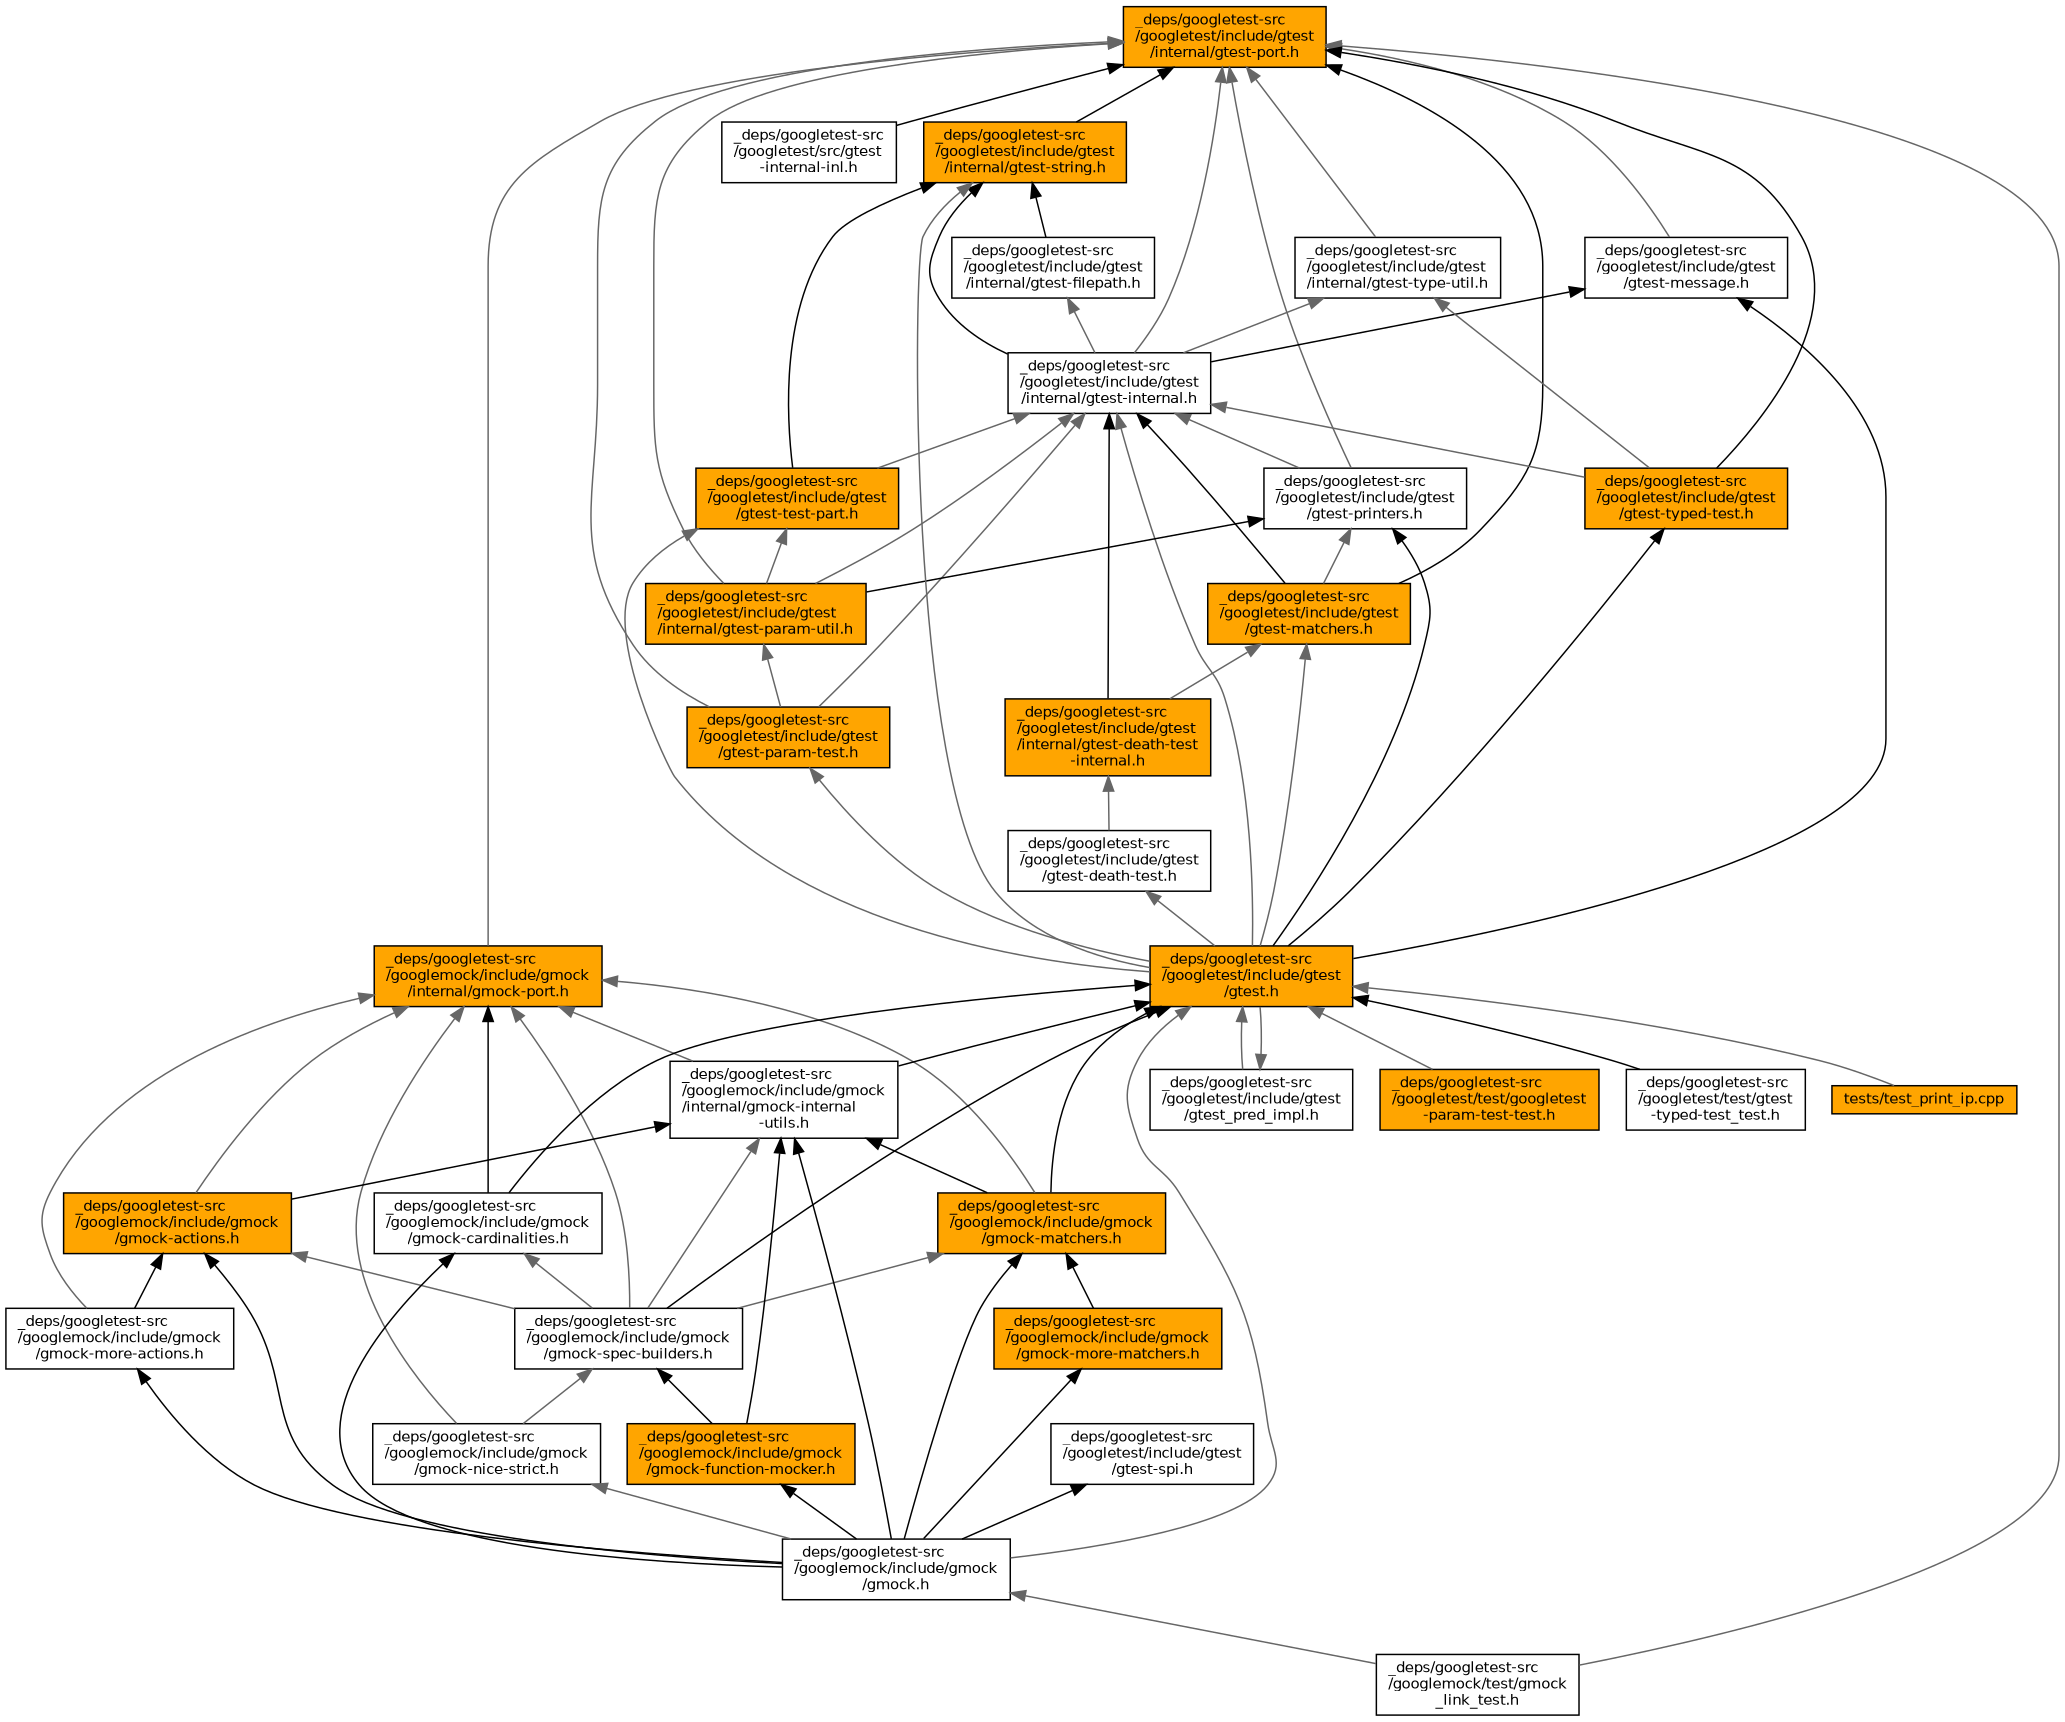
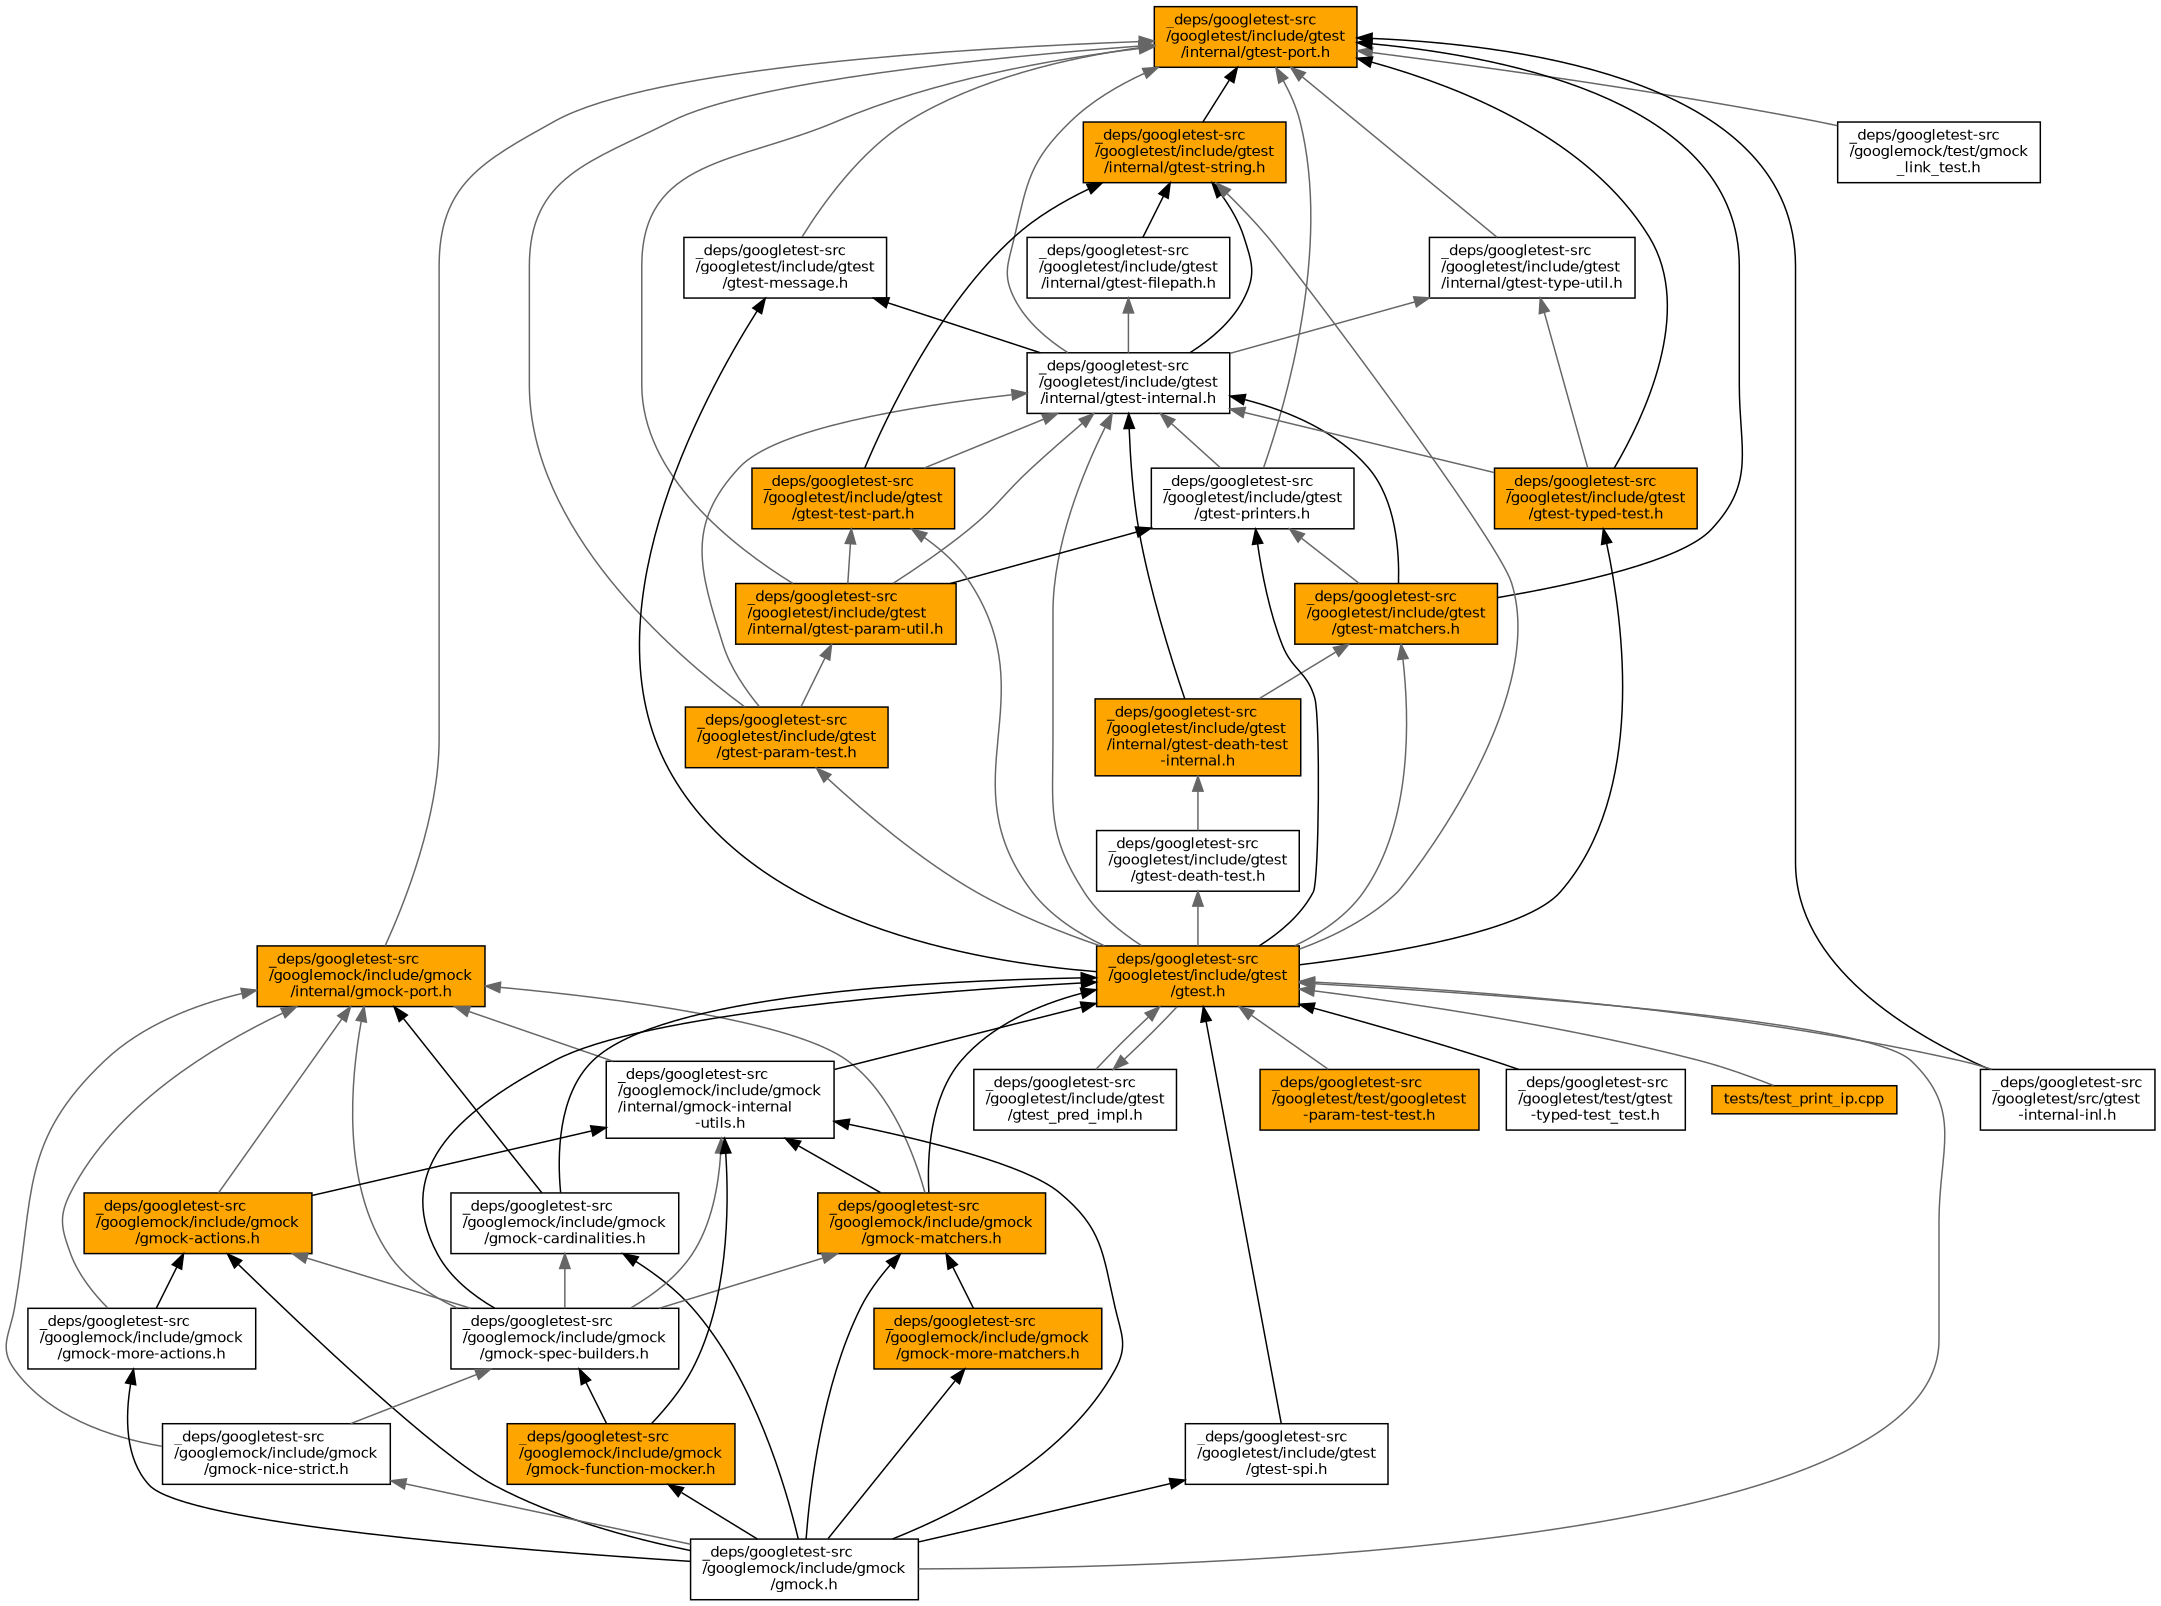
none -> (1655, 1011)
none -> (1244, 1222)
(1201, 1630) -> none
